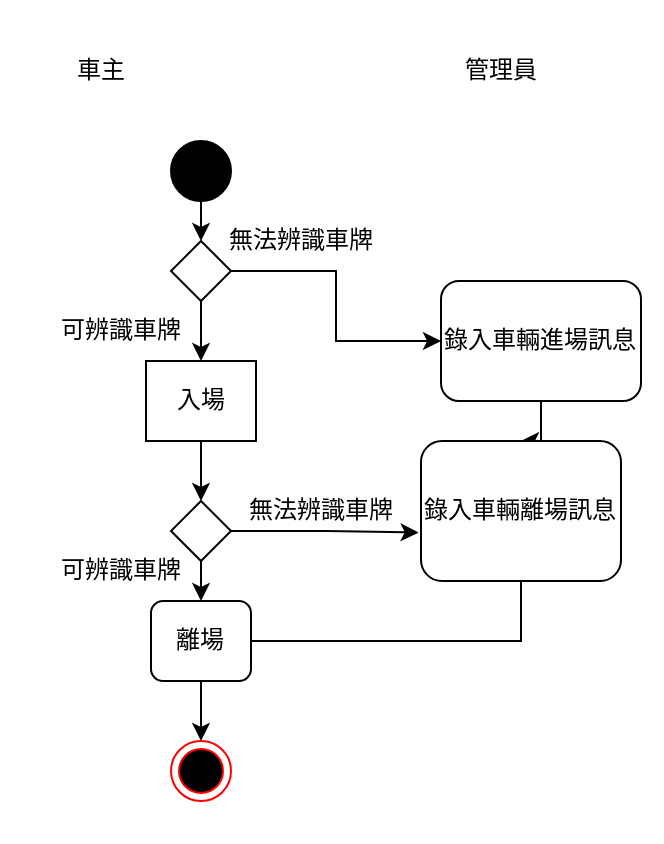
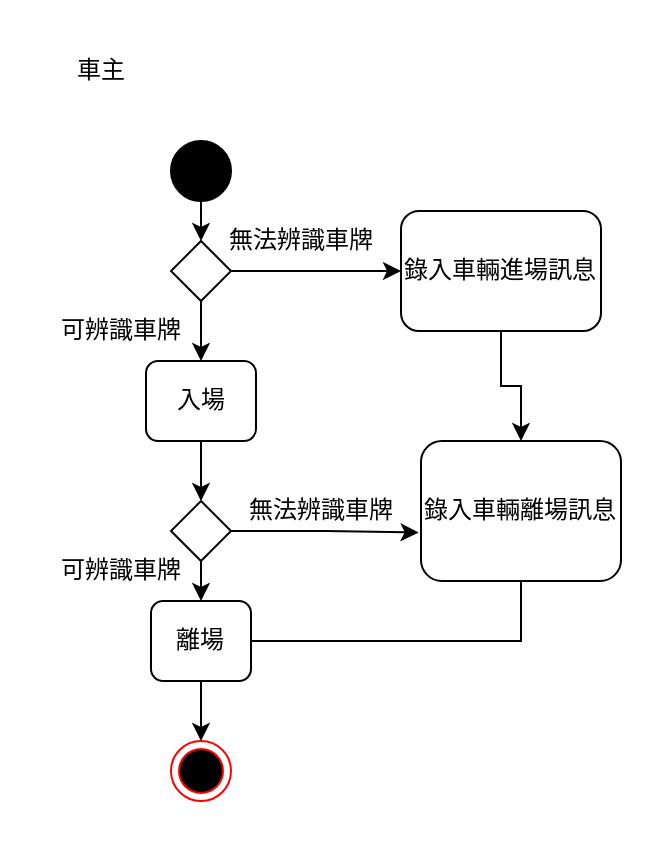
(501, 71) -> none
(541, 341) -> (501, 271)
(201, 401) -> (201, 401)
